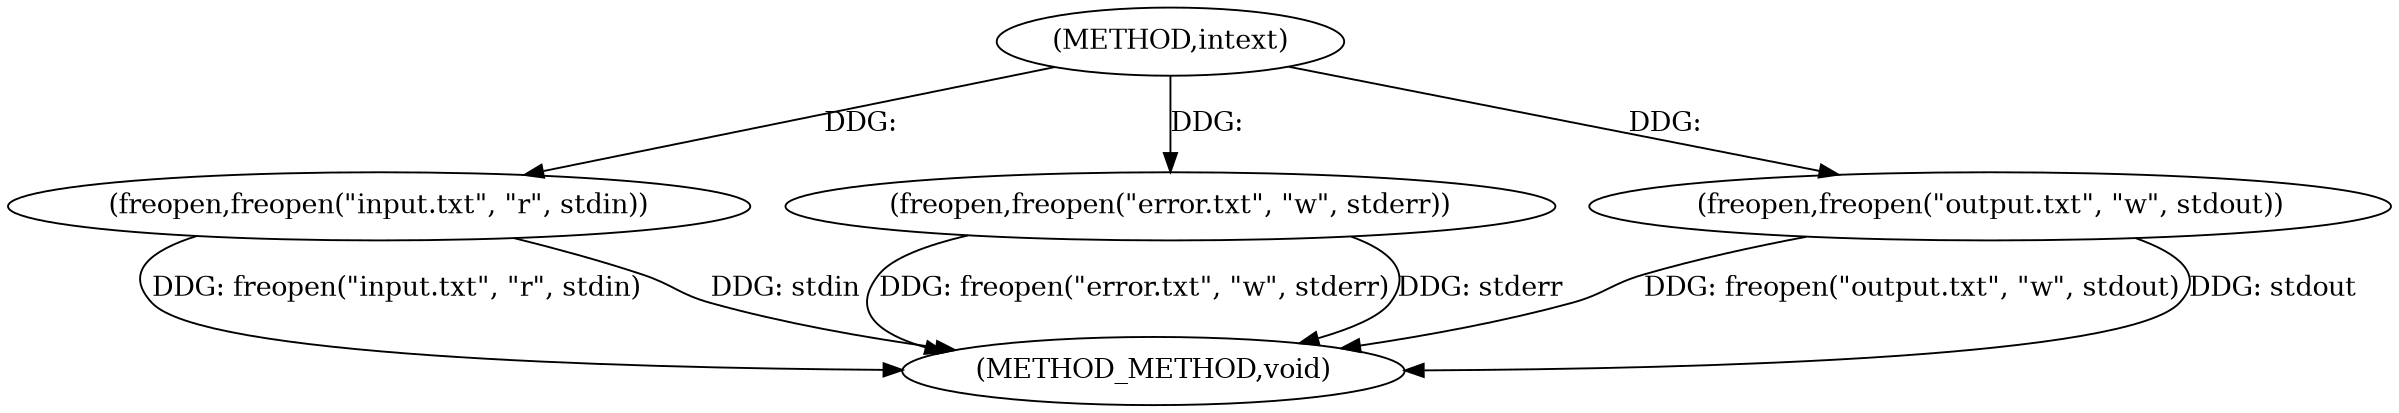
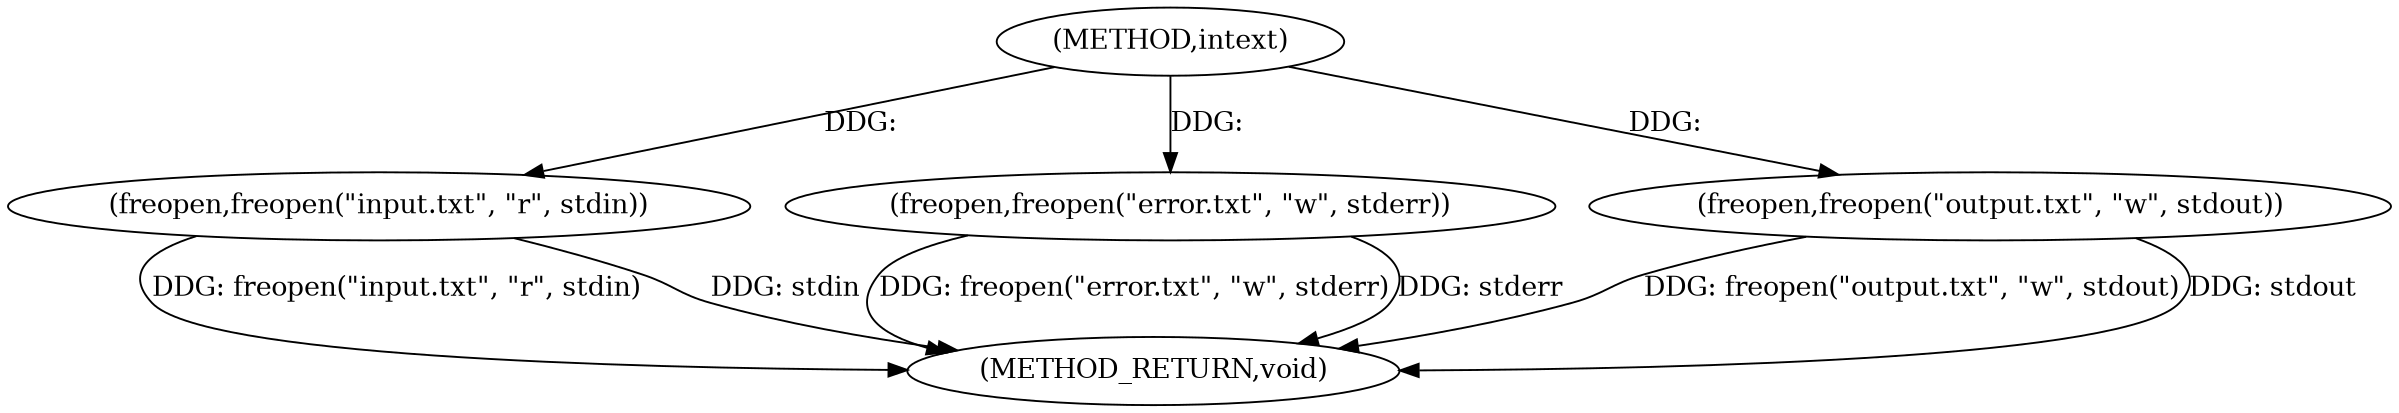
(1153, 371) -> (1153, 371)
